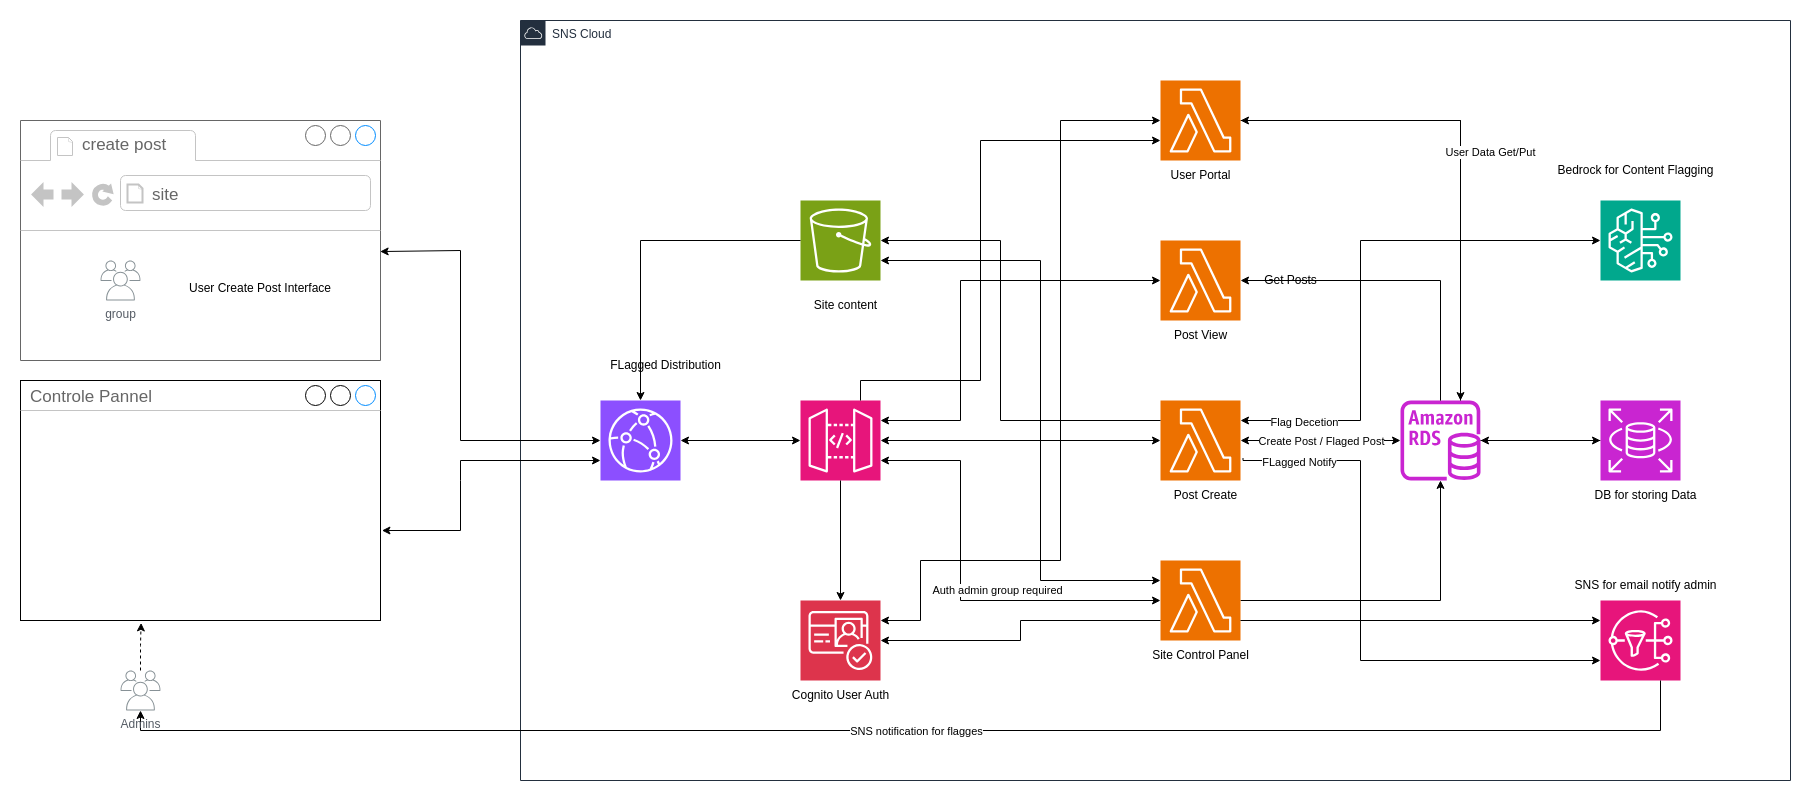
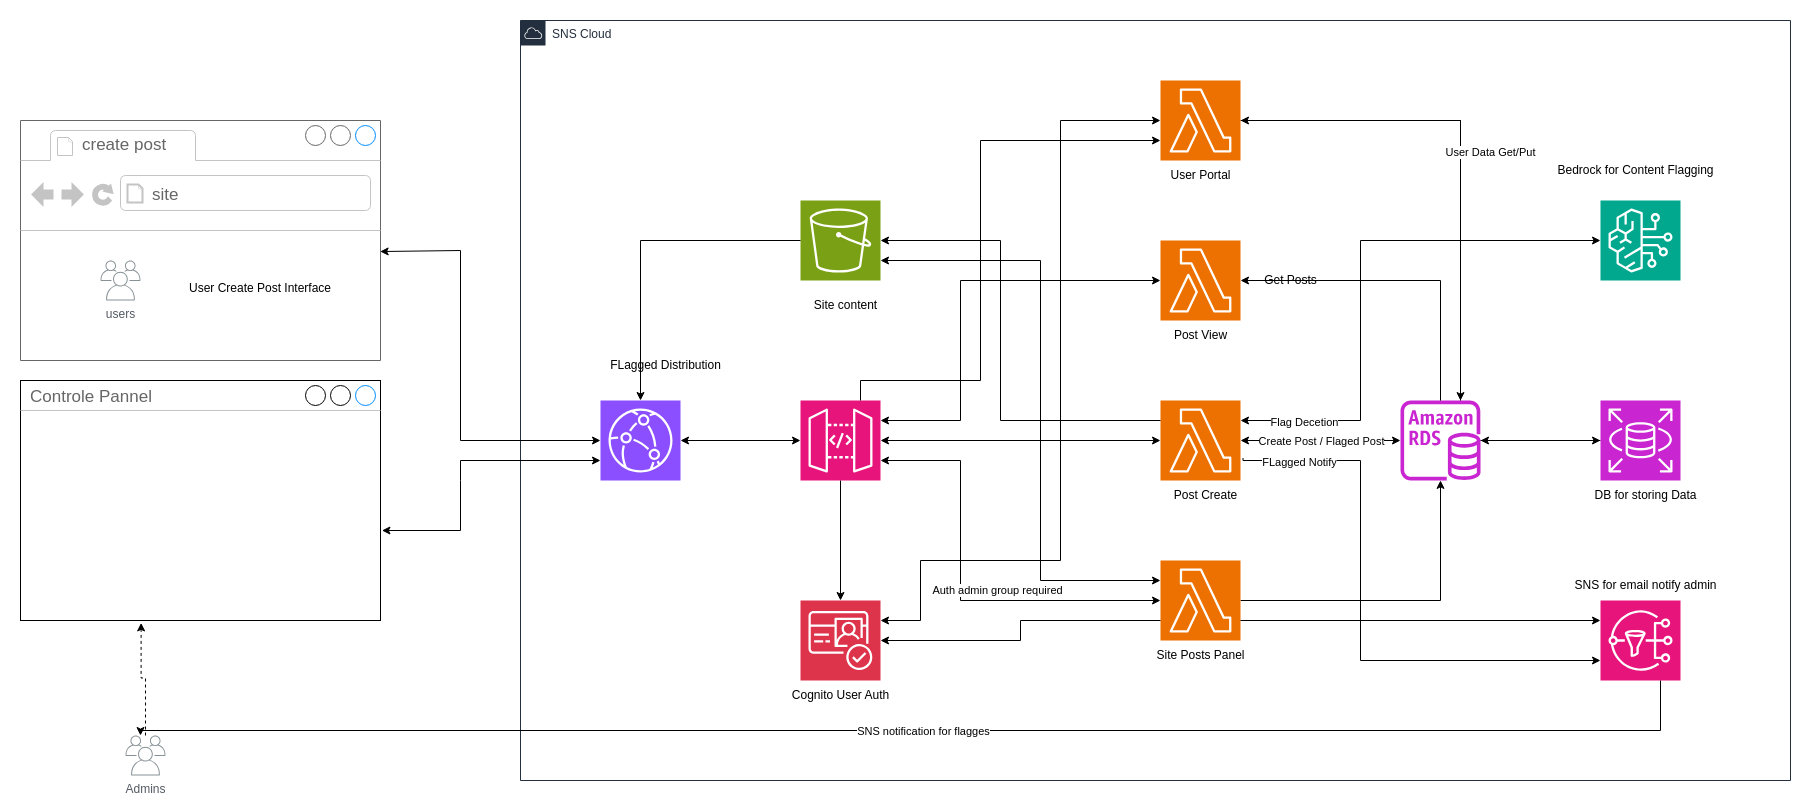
(121, 315) -> (121, 315)
(1201, 656) -> (1201, 656)
(141, 691) -> (146, 756)
